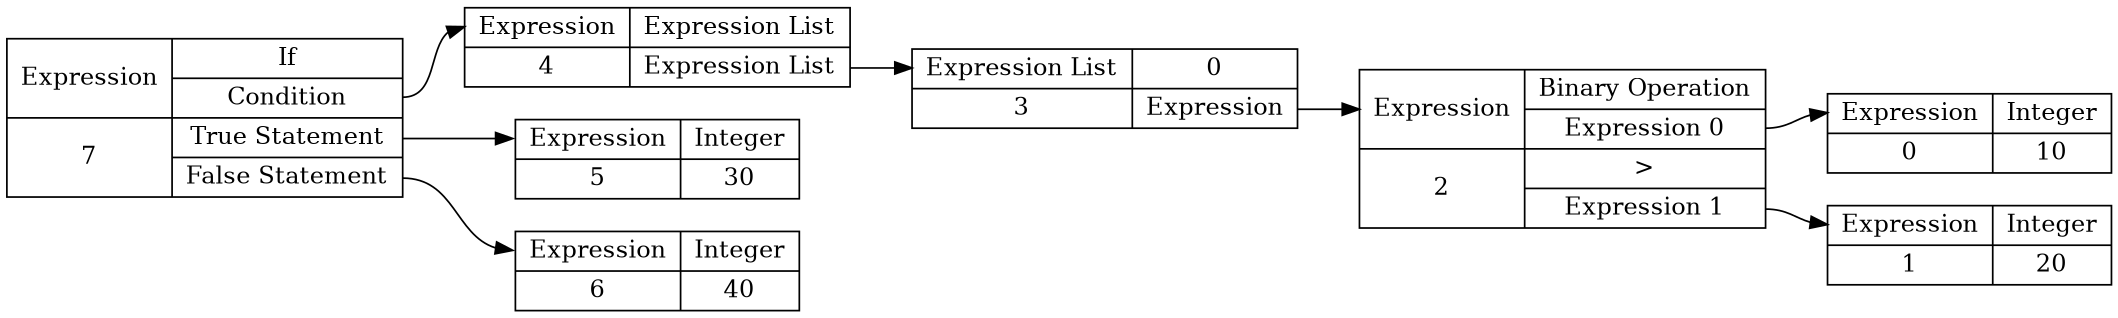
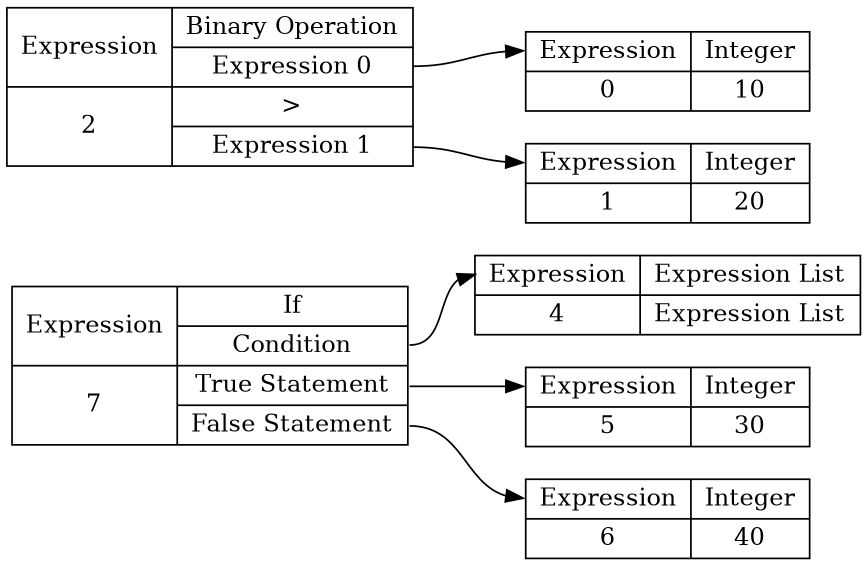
(1105, 89) -> none
